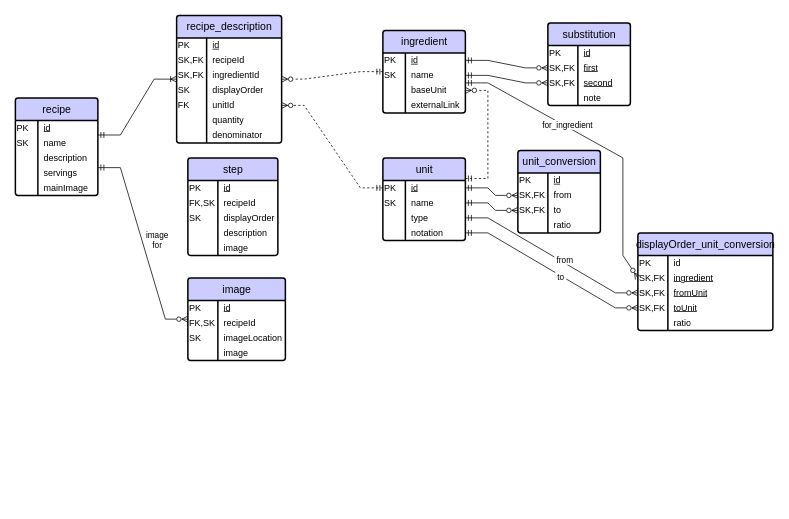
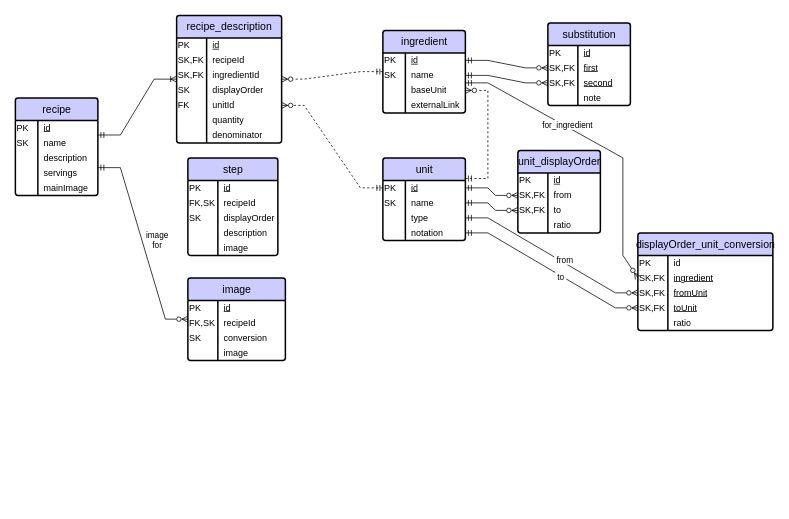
(560, 162) -> (560, 162)
(254, 338) -> (248, 338)
